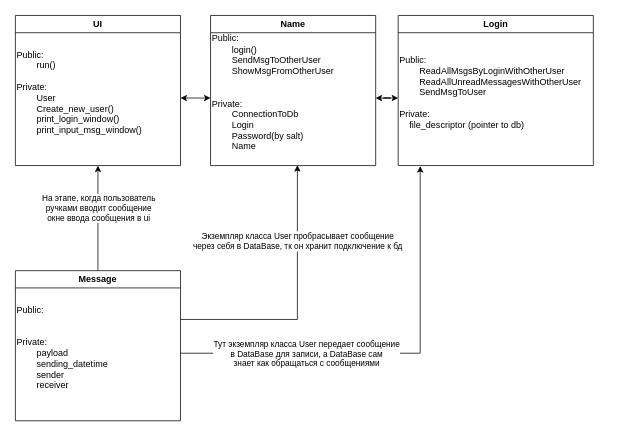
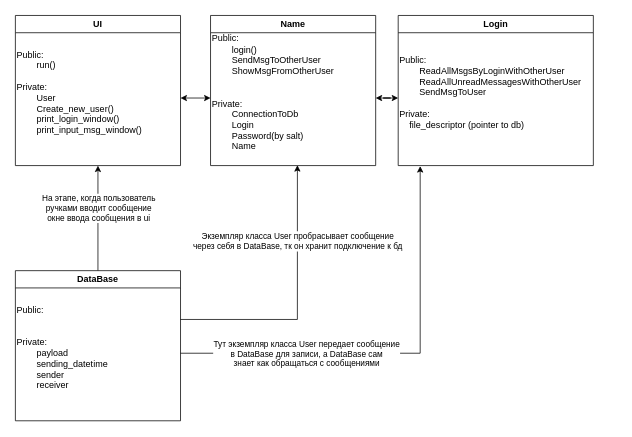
(98, 279) -> (98, 279)
